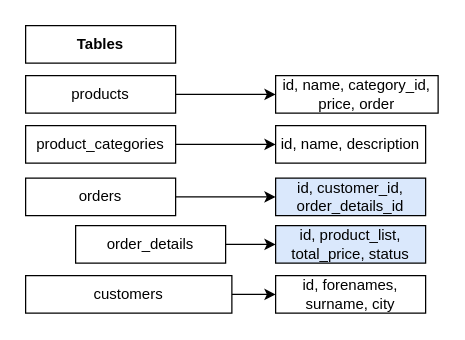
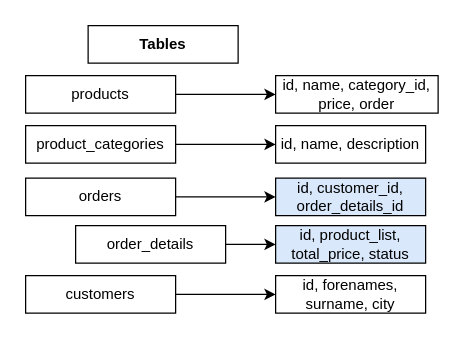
(101, 44) -> (163, 44)
(129, 294) -> (101, 294)
